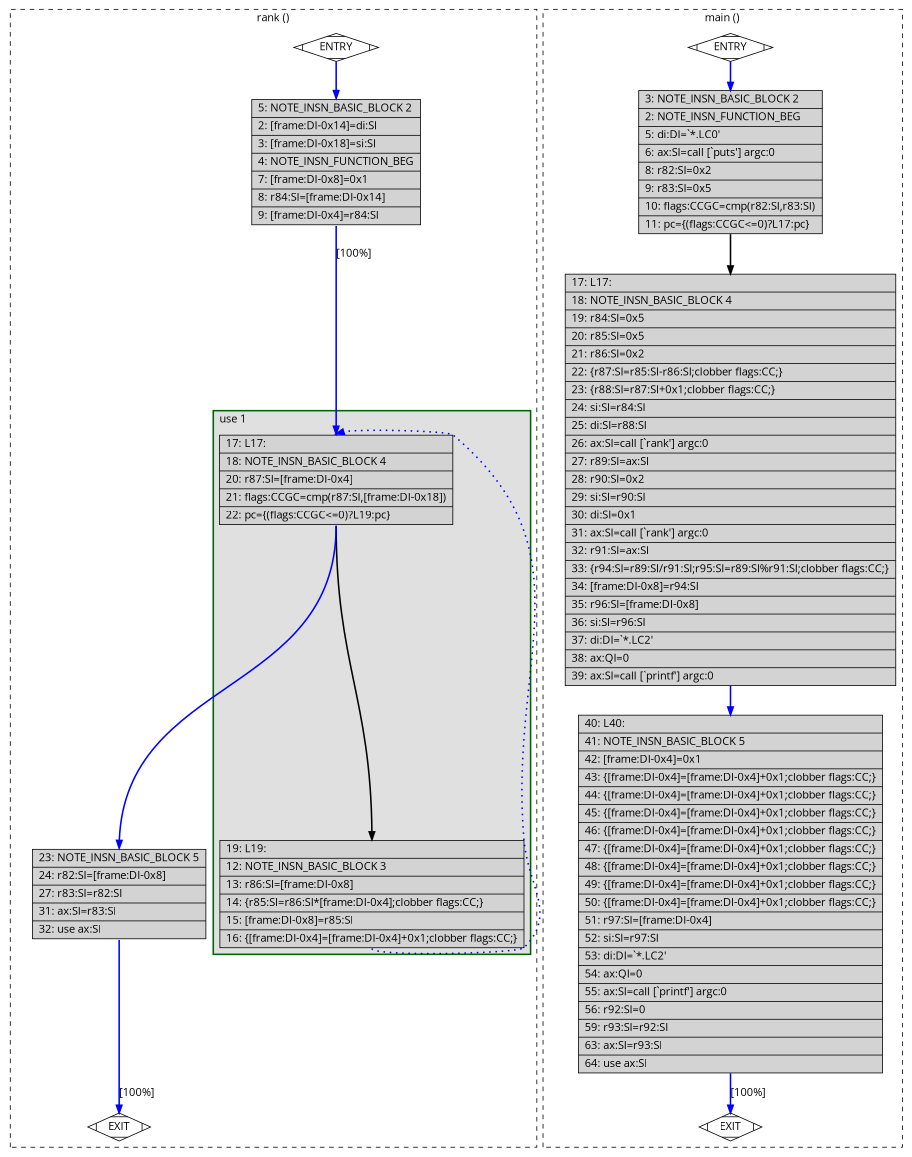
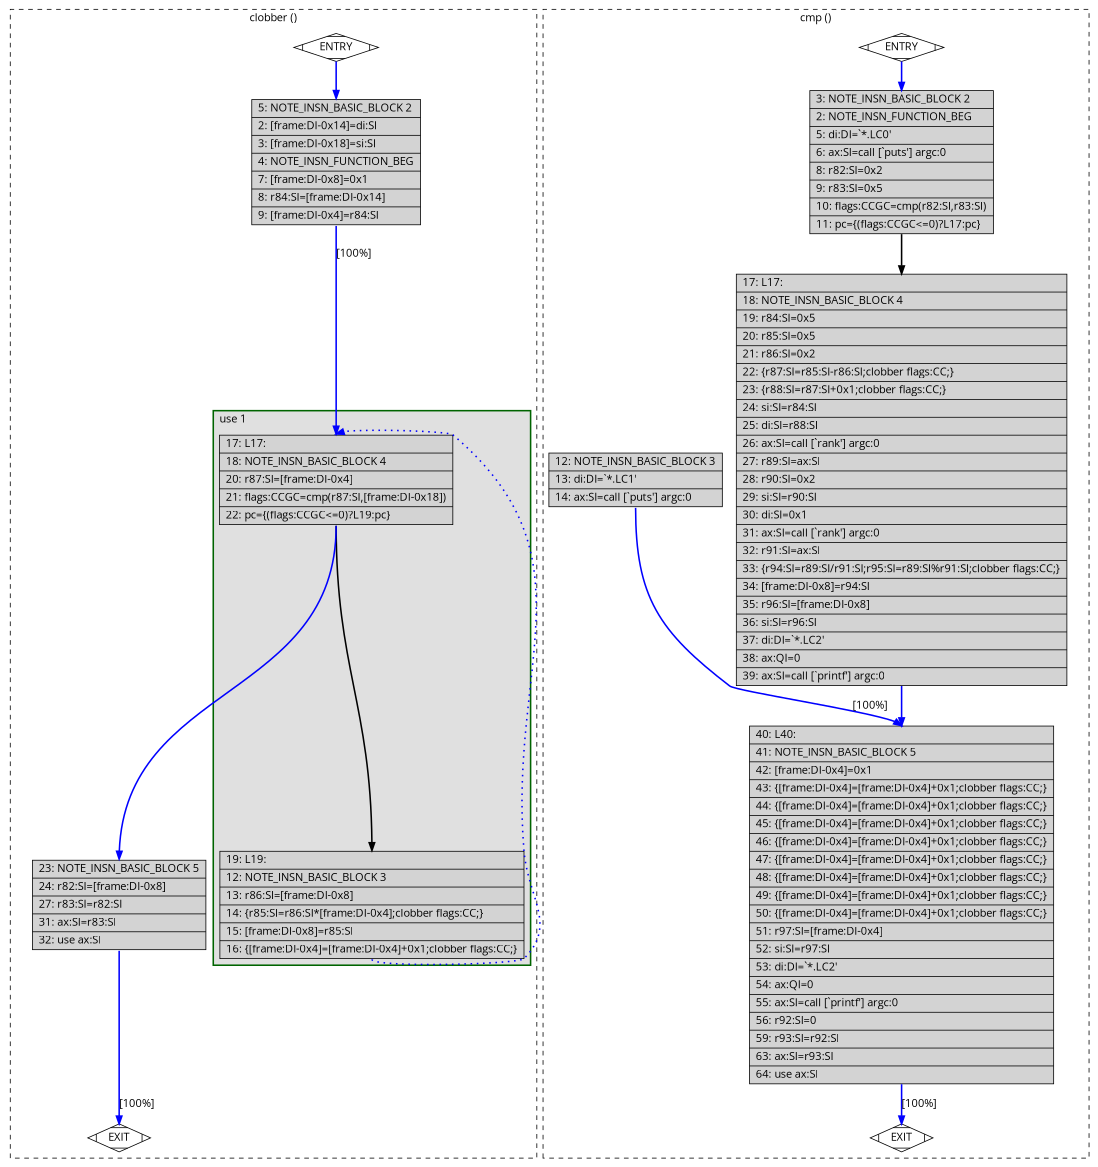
(274, 18) -> (274, 18)
(723, 18) -> (816, 18)
none -> (636, 480)
